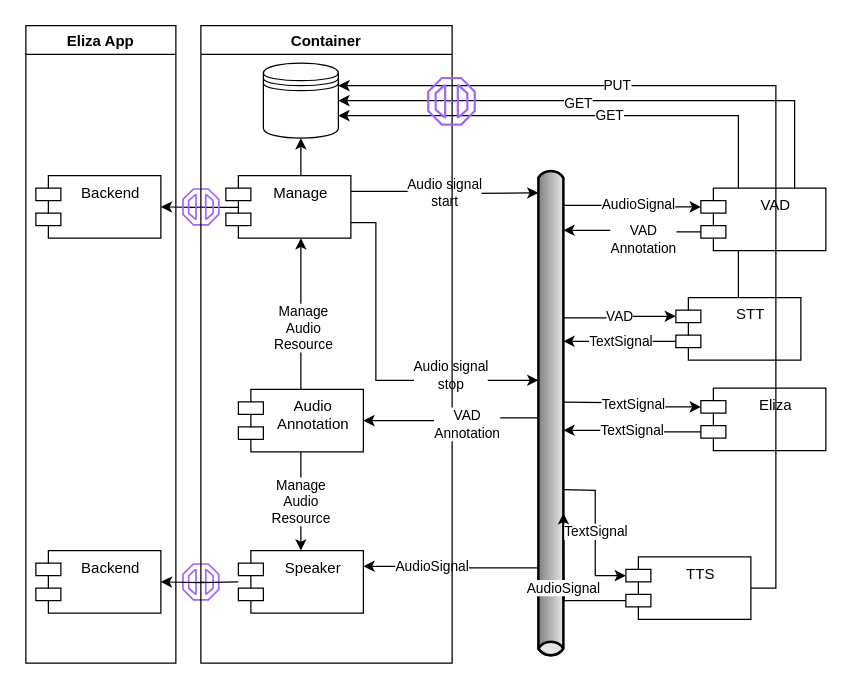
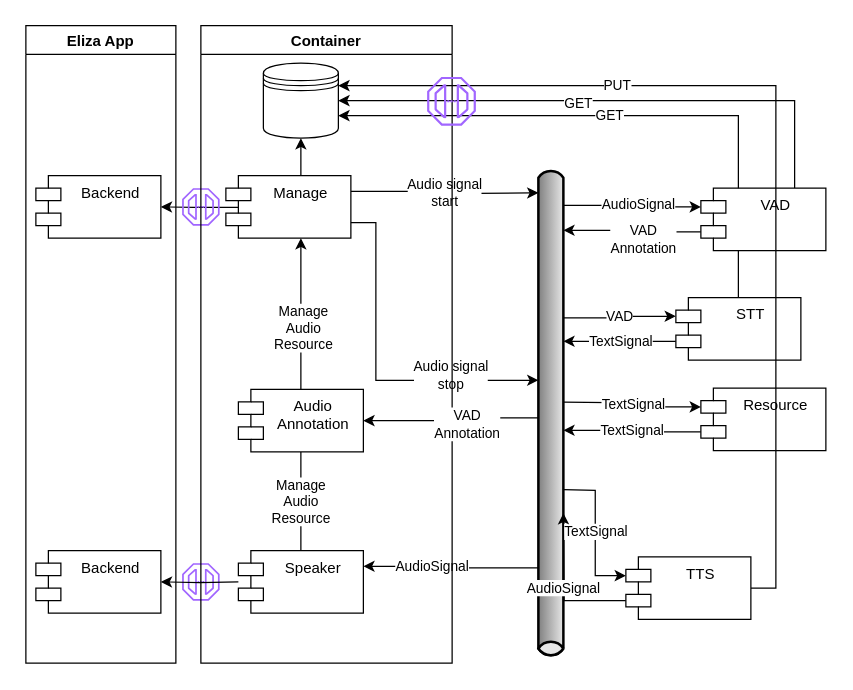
(775, 405) -> (775, 405)
(301, 541) -> (301, 544)
